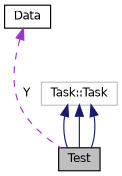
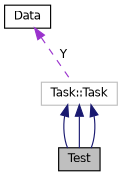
(18, 102) -> (57, 60)
